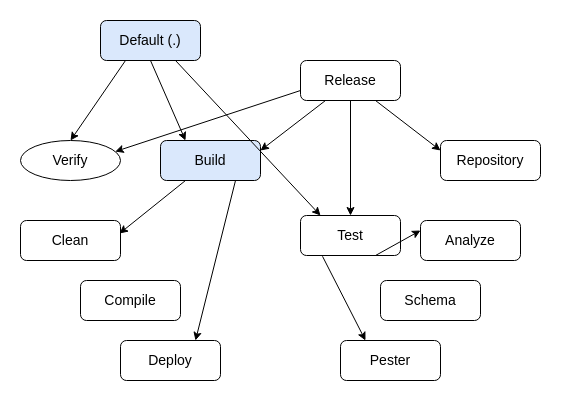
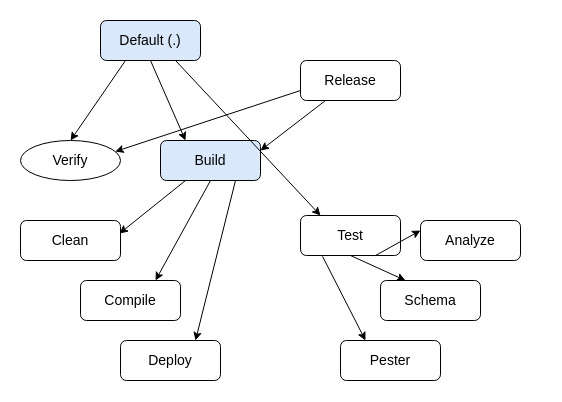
(406, 124) -> none
(351, 155) -> none
(491, 161) -> none
none -> (184, 228)
none -> (375, 267)
